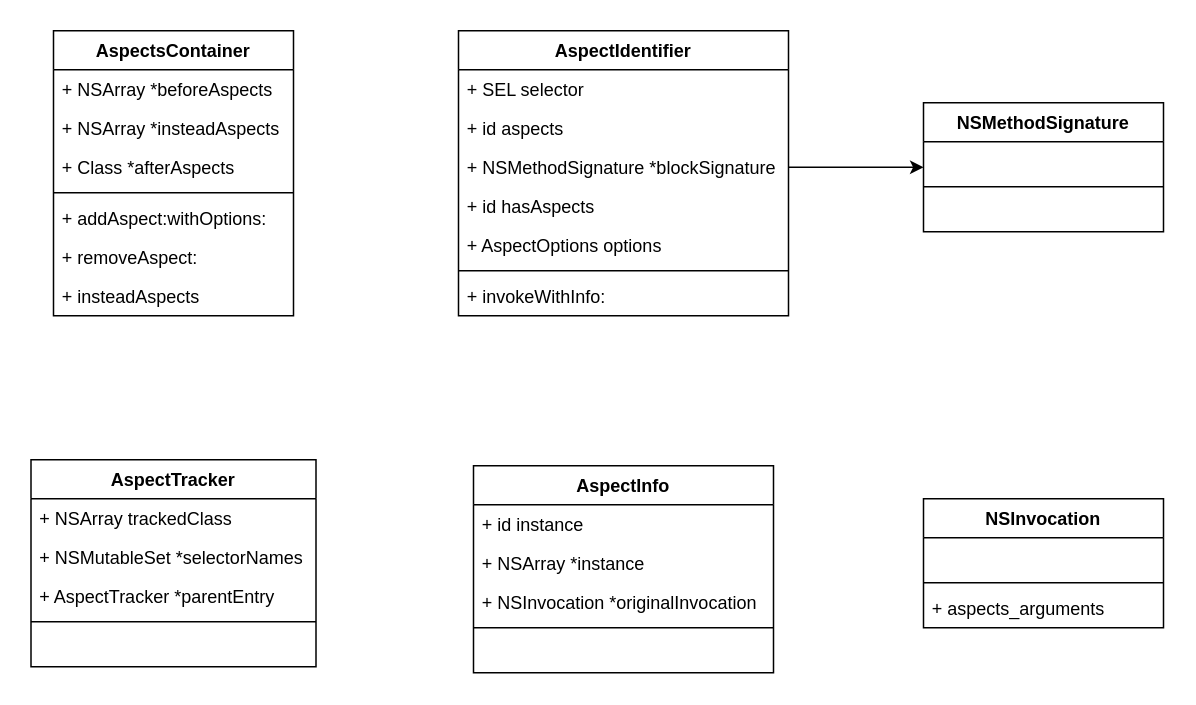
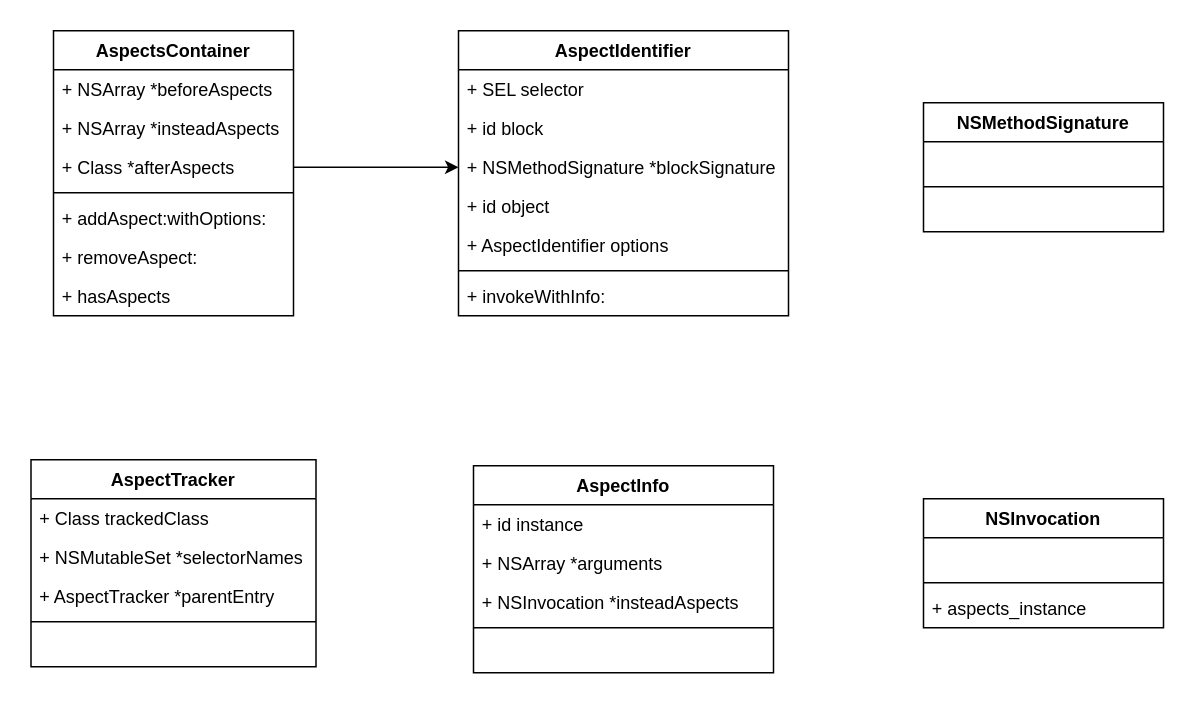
(520, 129) -> (508, 129)
none -> (371, 167)
(851, 167) -> none
(535, 207) -> (515, 207)
(573, 246) -> (586, 246)
(137, 297) -> (120, 297)
(143, 519) -> (130, 519)
(570, 564) -> (578, 564)
(636, 603) -> (623, 603)
(1025, 609) -> (1018, 609)
